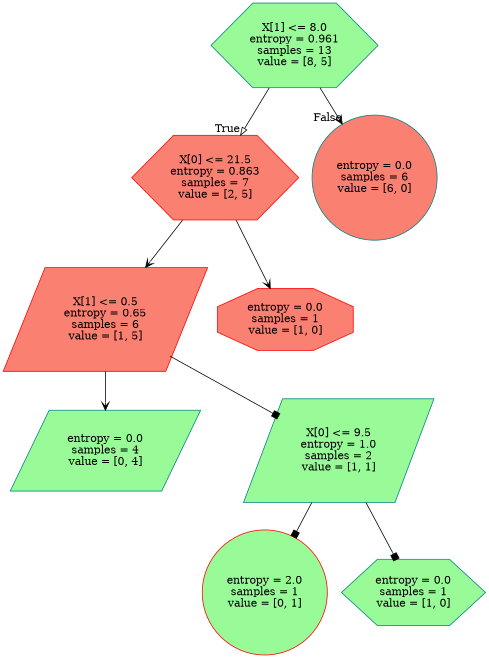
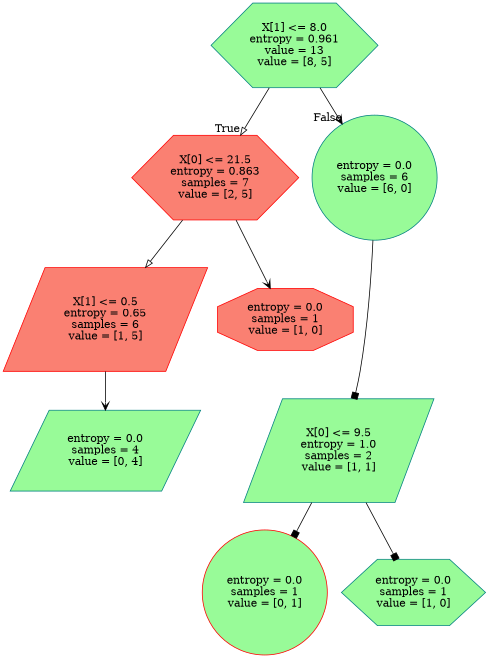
(295, 45) -> (295, 45)
(375, 178) -> (375, 178)
(167, 241) -> (167, 241)
(221, 384) -> (367, 316)
(265, 592) -> (265, 592)
